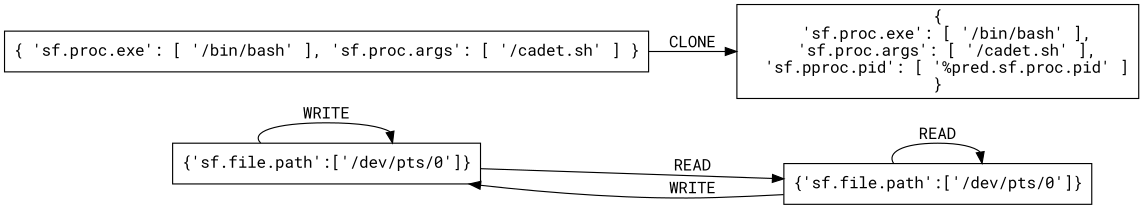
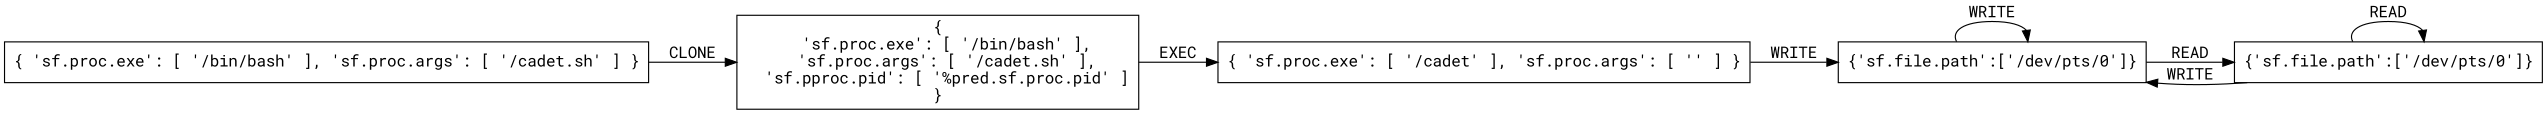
none -> (1484, 62)
